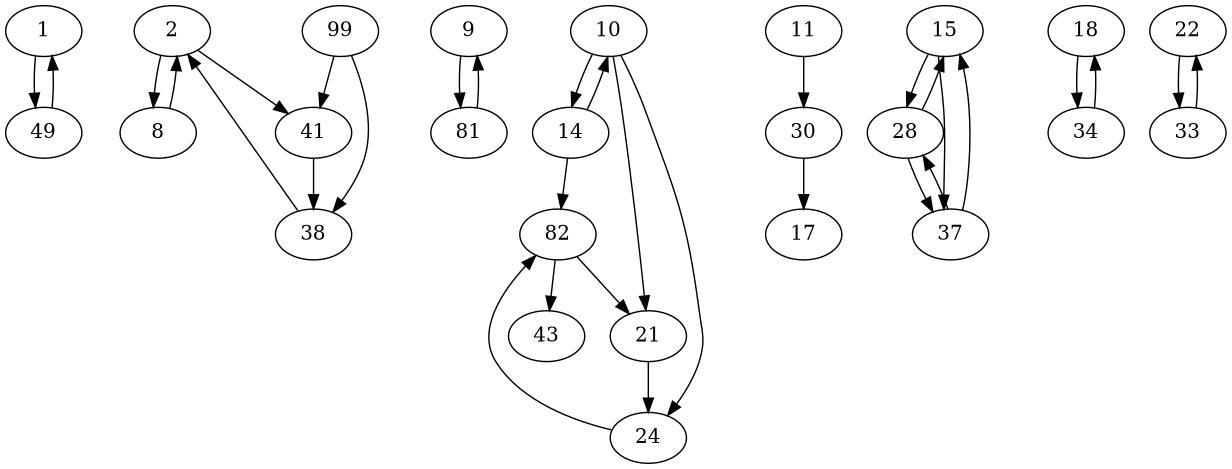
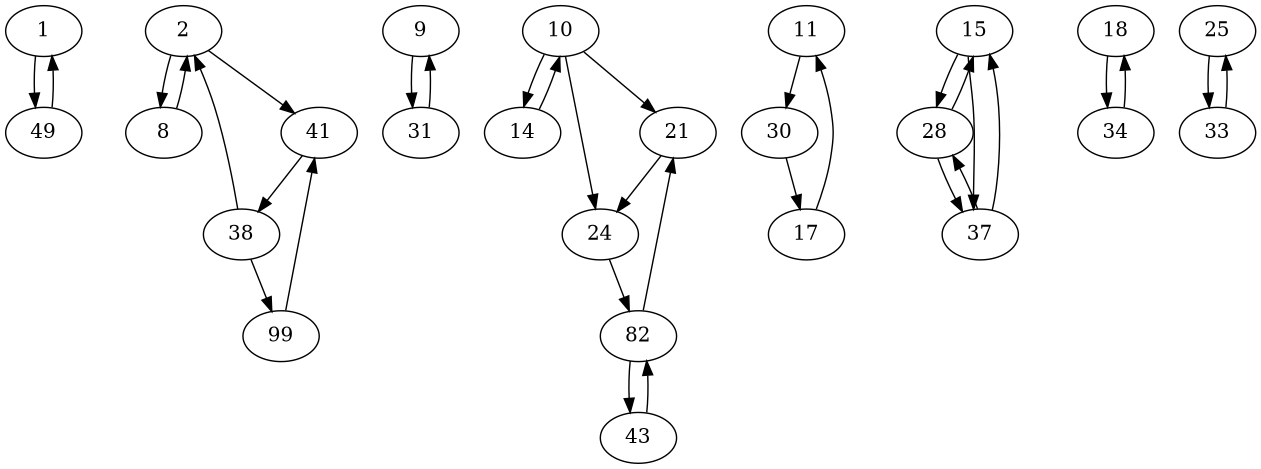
(1188, 31) -> (1218, 31)
(368, 130) -> (259, 279)
(469, 133) -> (421, 133)
none -> (833, 140)
(565, 176) -> (648, 394)
